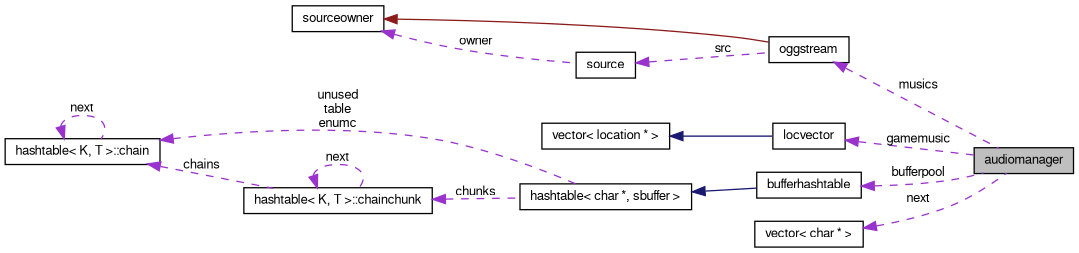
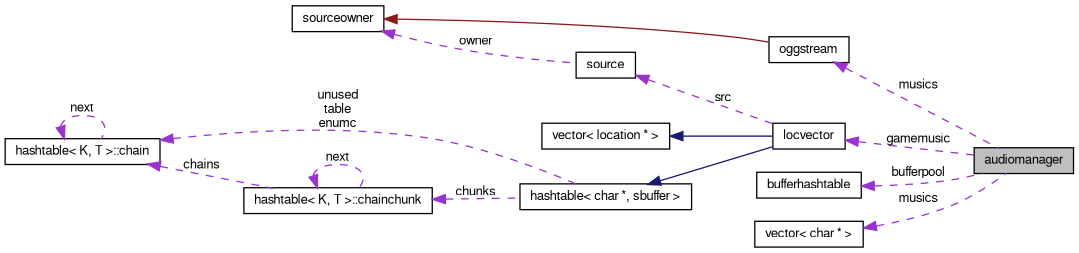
(709, 57) -> (711, 102)
(731, 190) -> (717, 164)
(919, 199) -> (919, 199)
